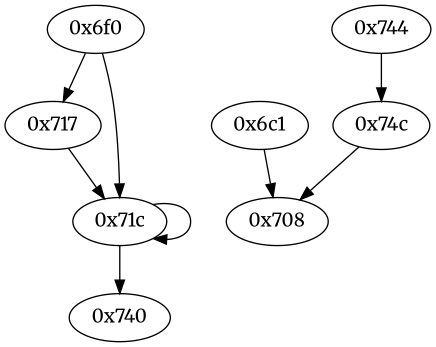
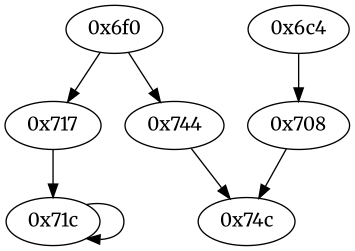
(115, 118) -> (141, 72)
(260, 125) -> (299, 29)
(334, 169) -> (276, 168)
(120, 318) -> none
